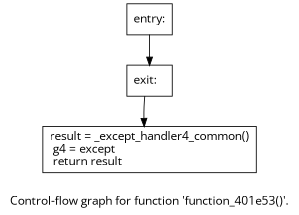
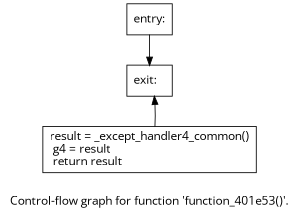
(144, 107) -> (155, 116)
(83, 149) -> (80, 149)
